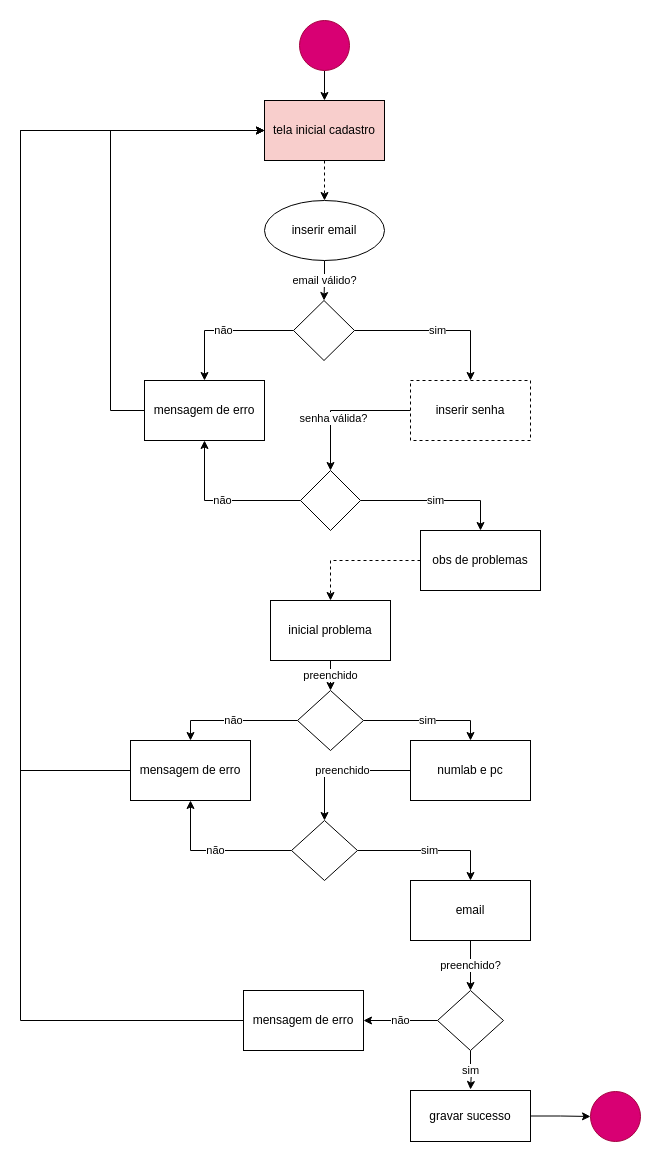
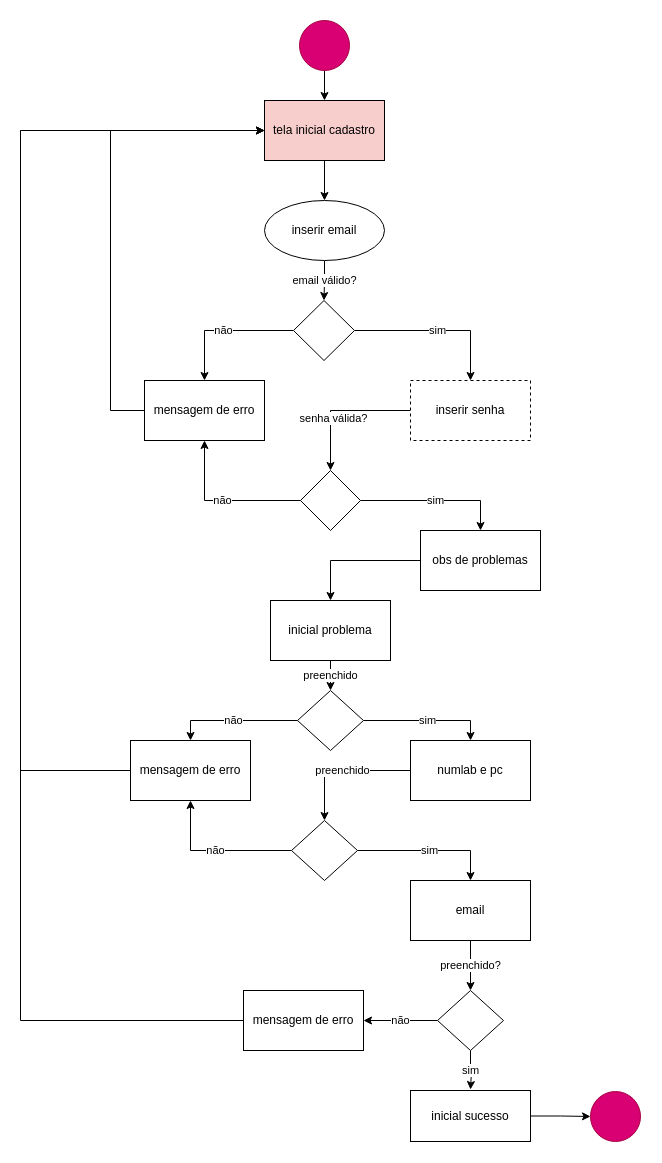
(325, 177) -> (325, 177)
(360, 561) -> (360, 561)
(471, 1117) -> (471, 1117)
